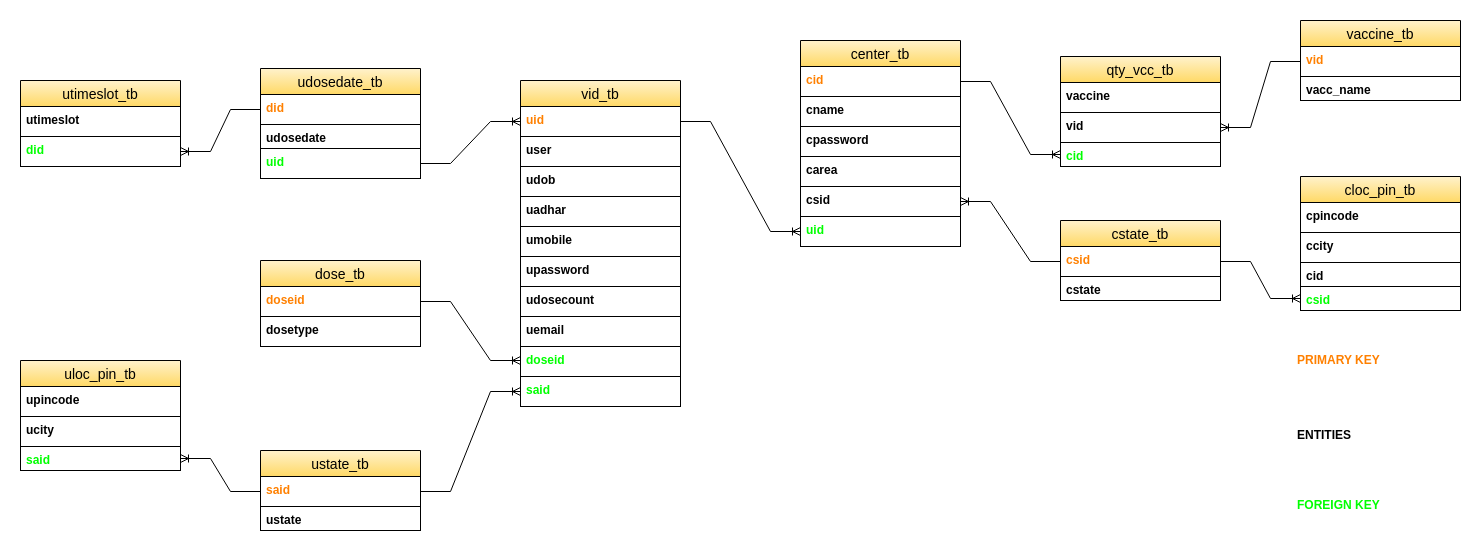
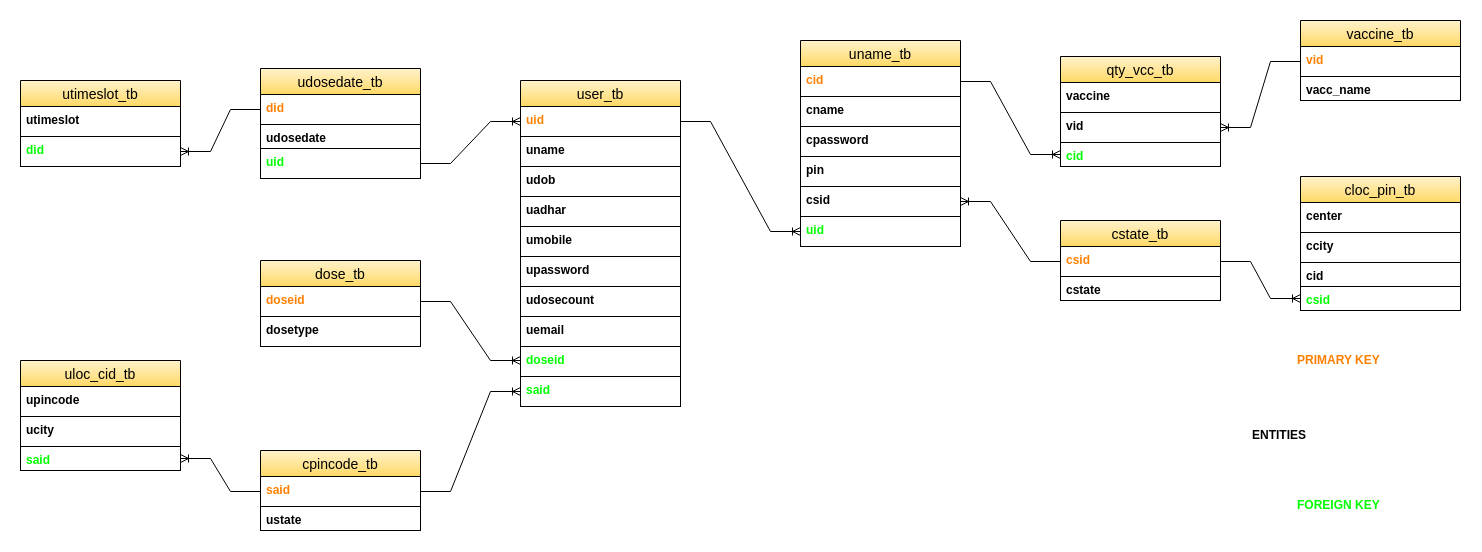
(880, 54) -> (880, 54)
(600, 94) -> (600, 94)
(539, 150) -> (543, 150)
(823, 170) -> (815, 170)
(1331, 216) -> (1326, 216)
(100, 374) -> (100, 374)
(1341, 436) -> (1296, 436)
(340, 464) -> (340, 464)
